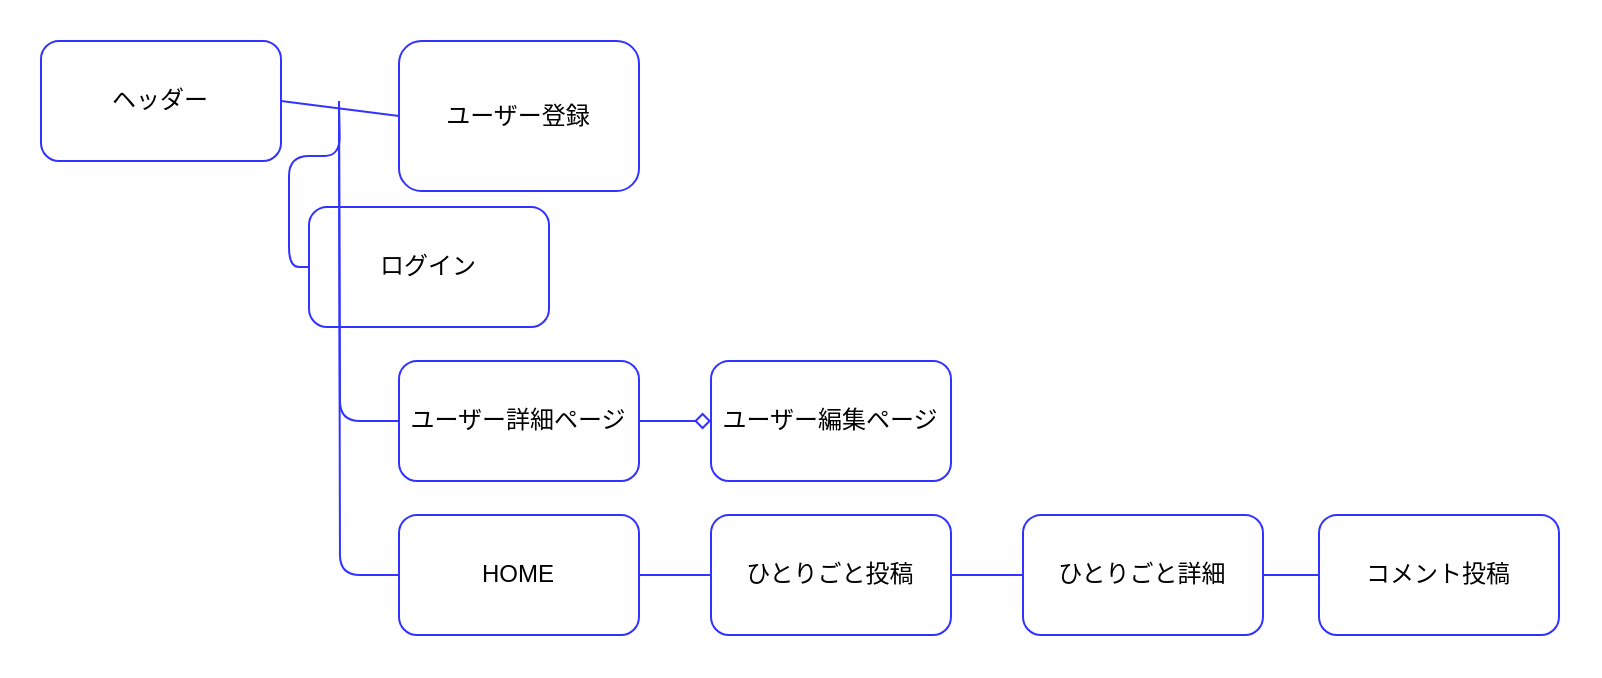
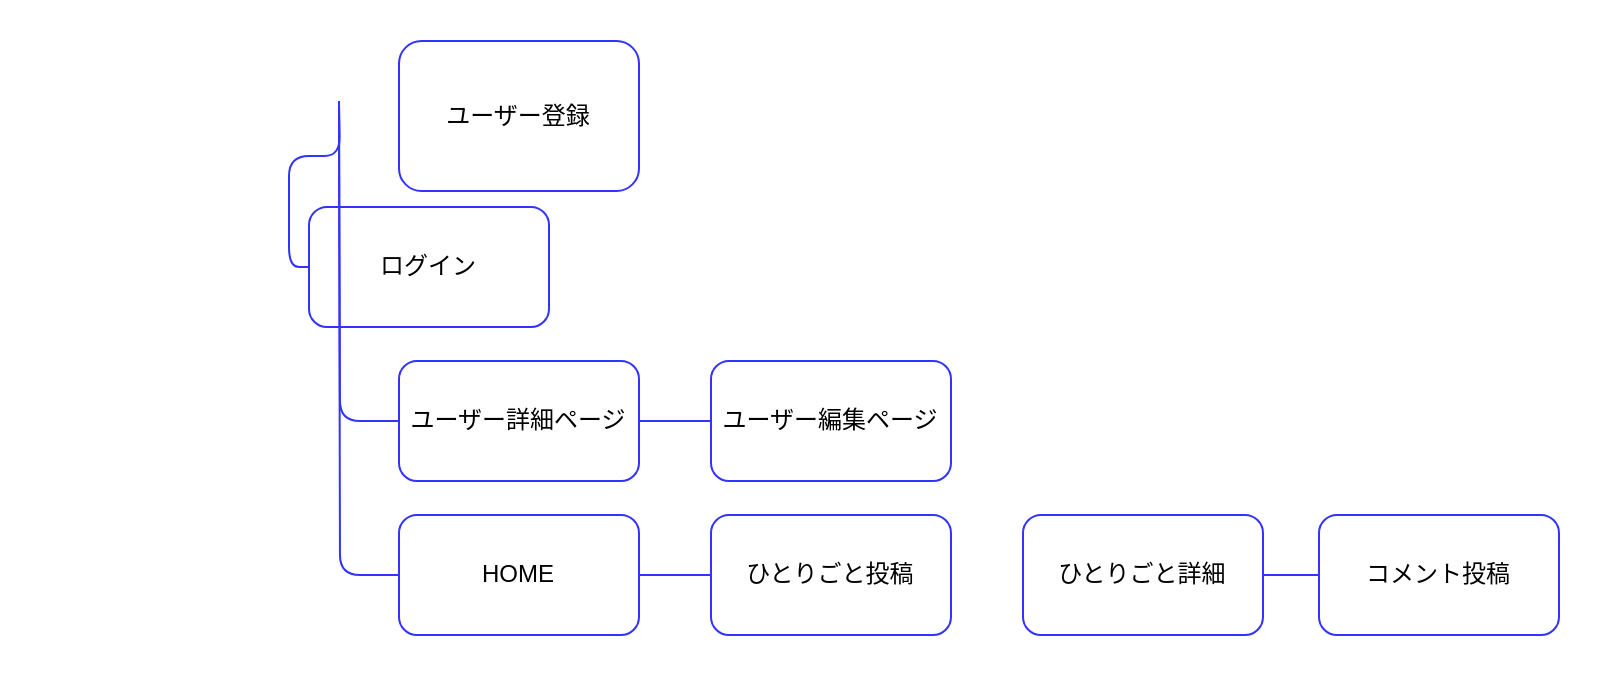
(161, 101) -> none
(342, 109) -> none
(695, 421) -> (702, 421)
(987, 575) -> none
